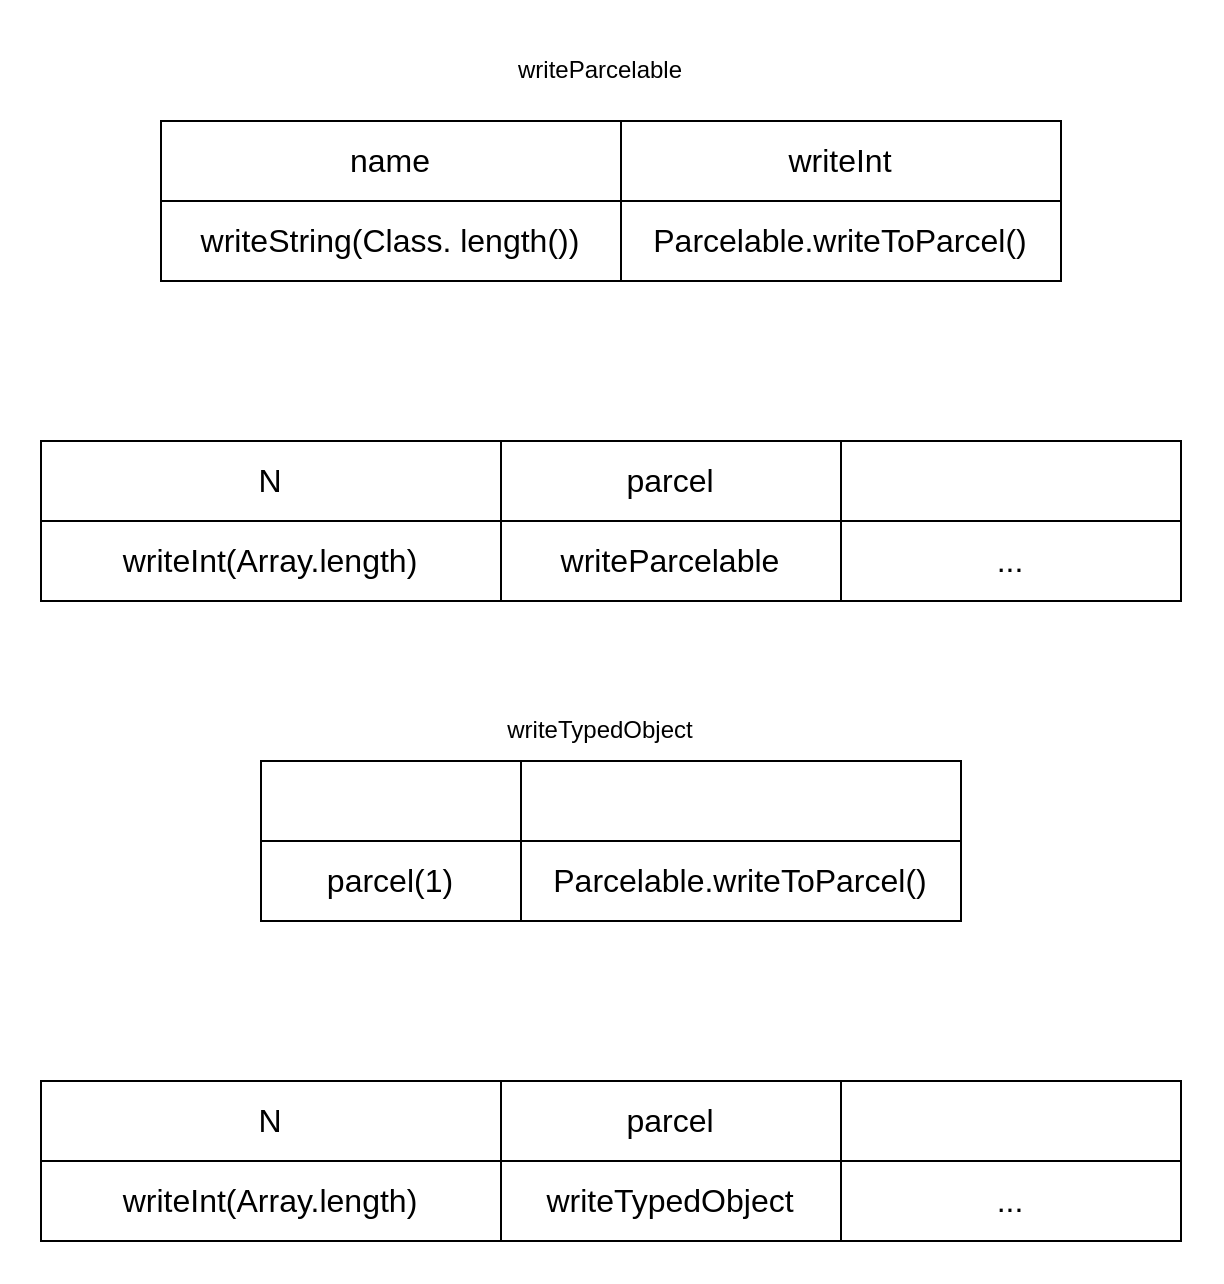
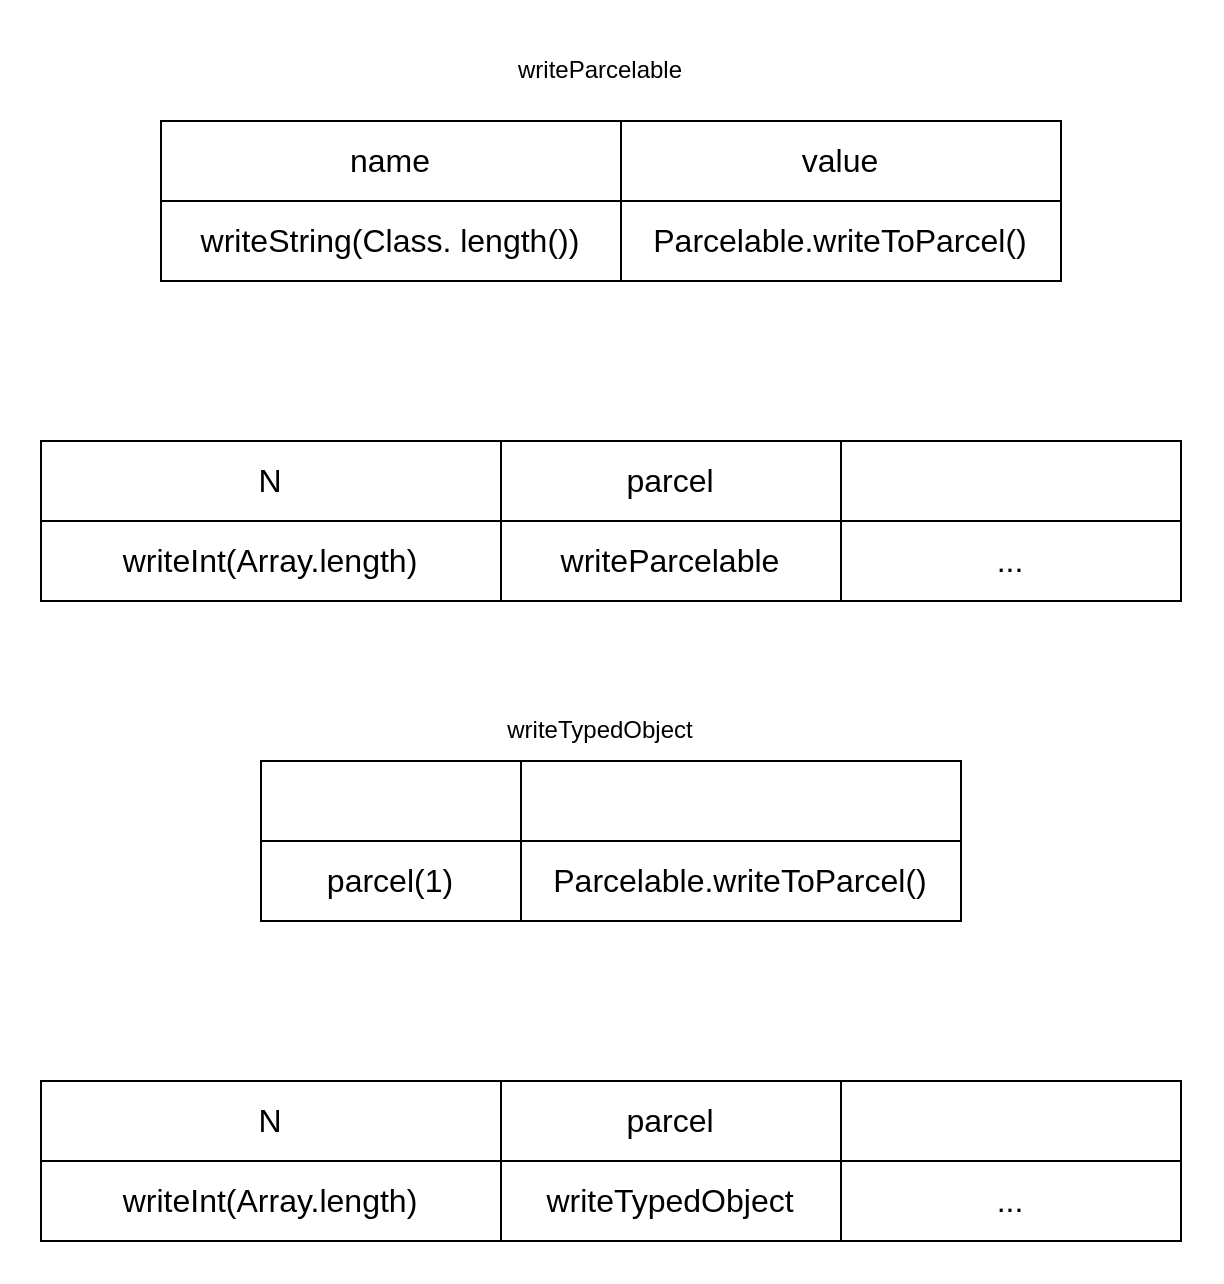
(841, 161) -> (841, 161)
